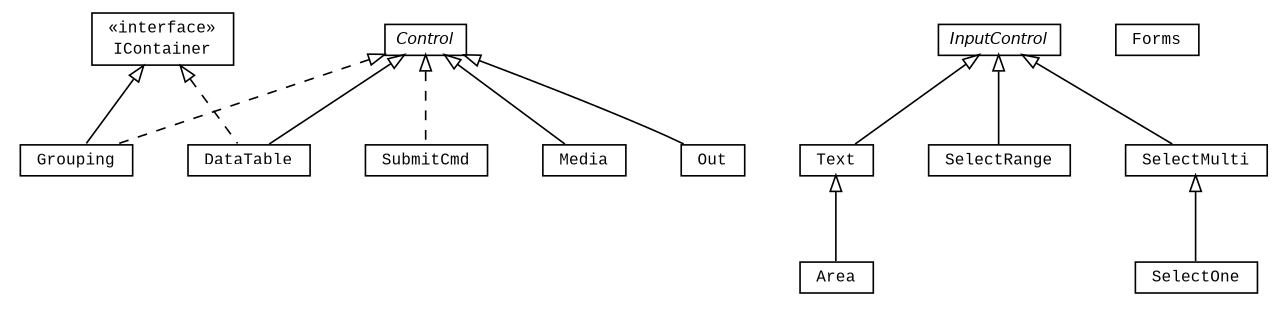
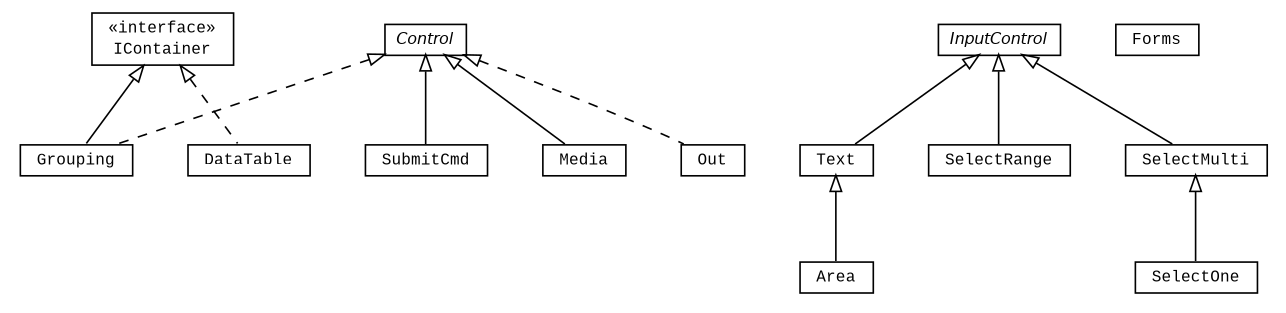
(582, 101) -> (582, 101)
(330, 104) -> none
(426, 108) -> (426, 108)
